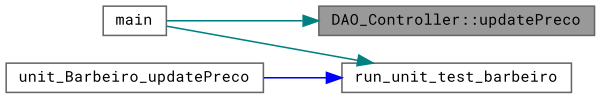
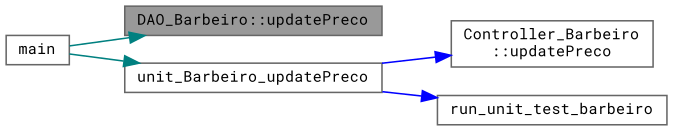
(457, 21) -> (253, 21)
(262, 43) -> (96, 58)
none -> (552, 44)
